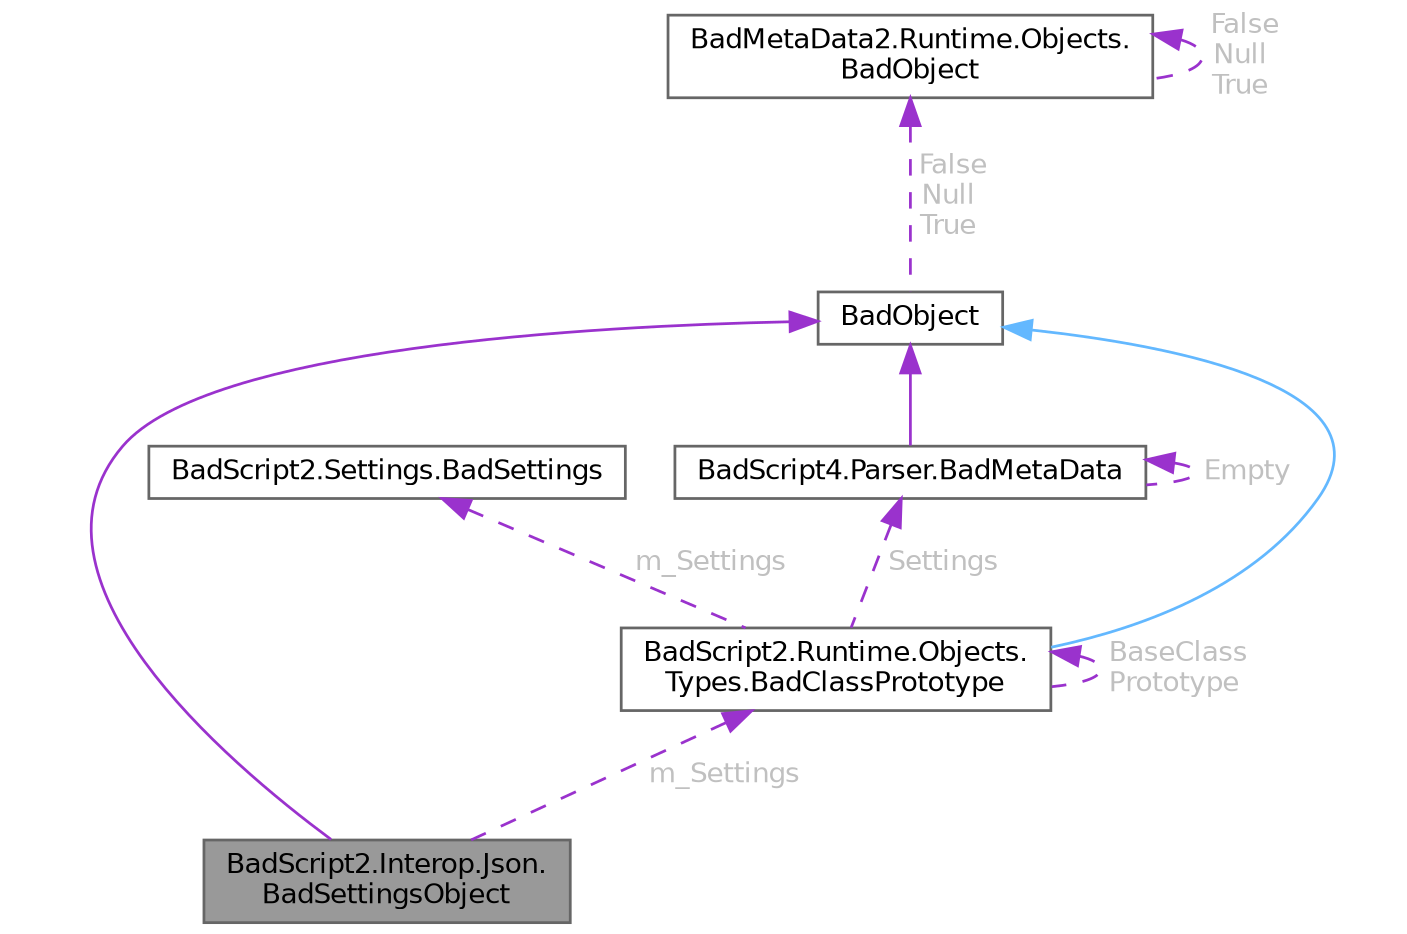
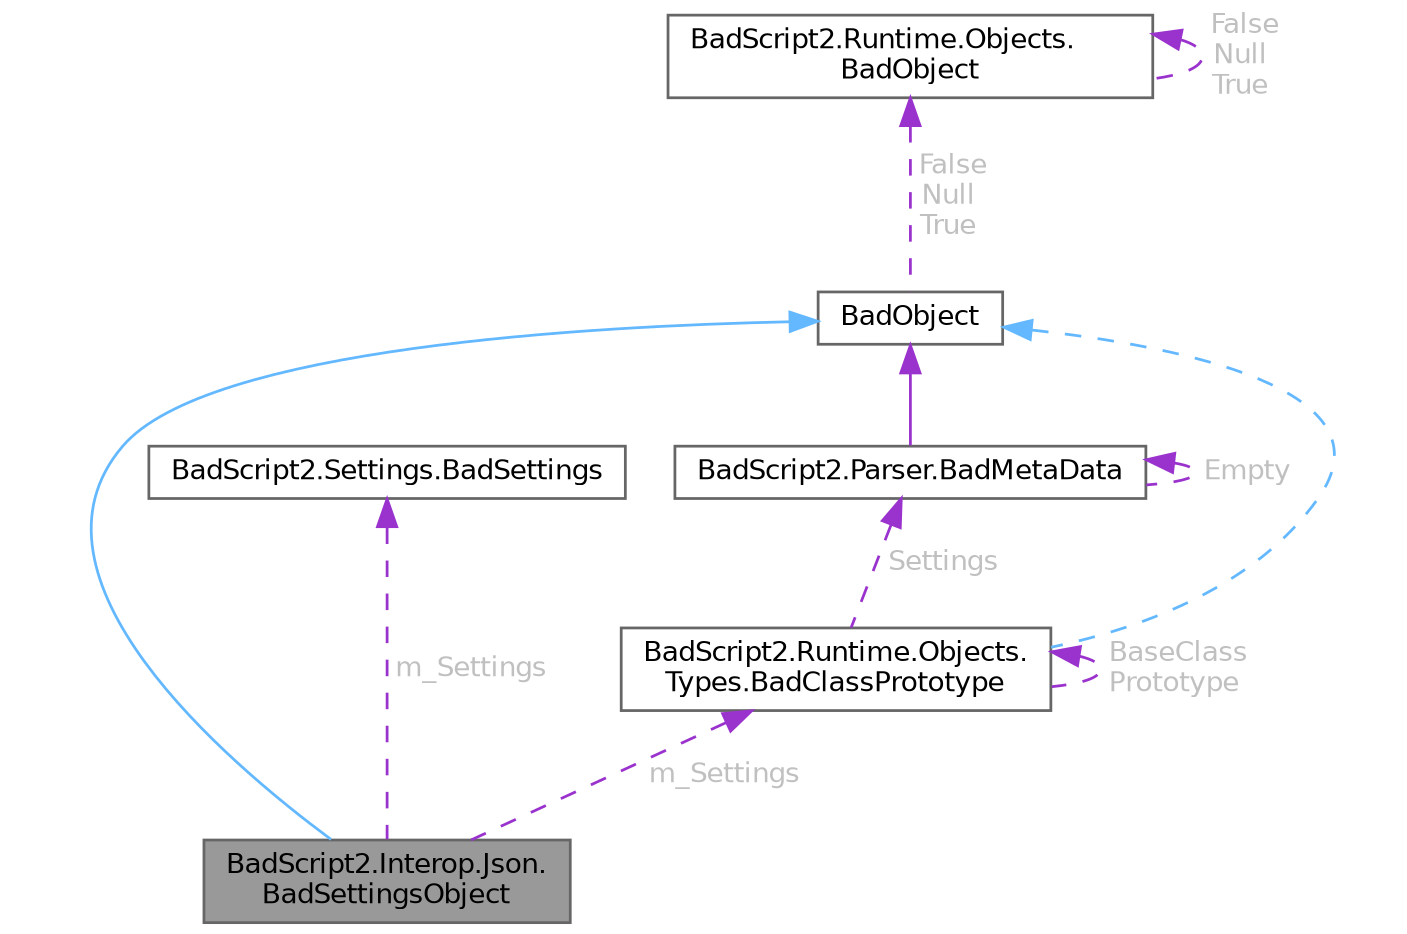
(910, 56) -> (910, 56)
(206, 397) -> (206, 397)
(1333, 462) -> (1333, 462)
(910, 472) -> (910, 472)
(607, 569) -> (387, 683)
